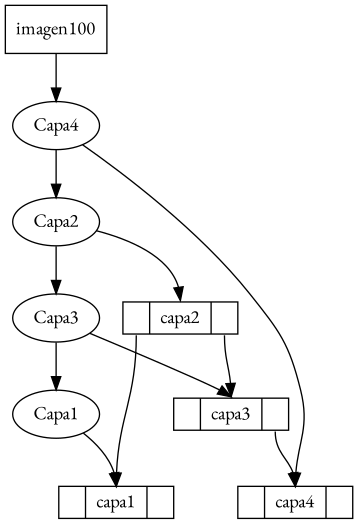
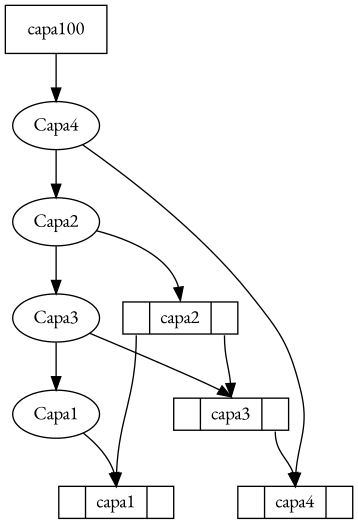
(56, 29) -> (56, 29)
